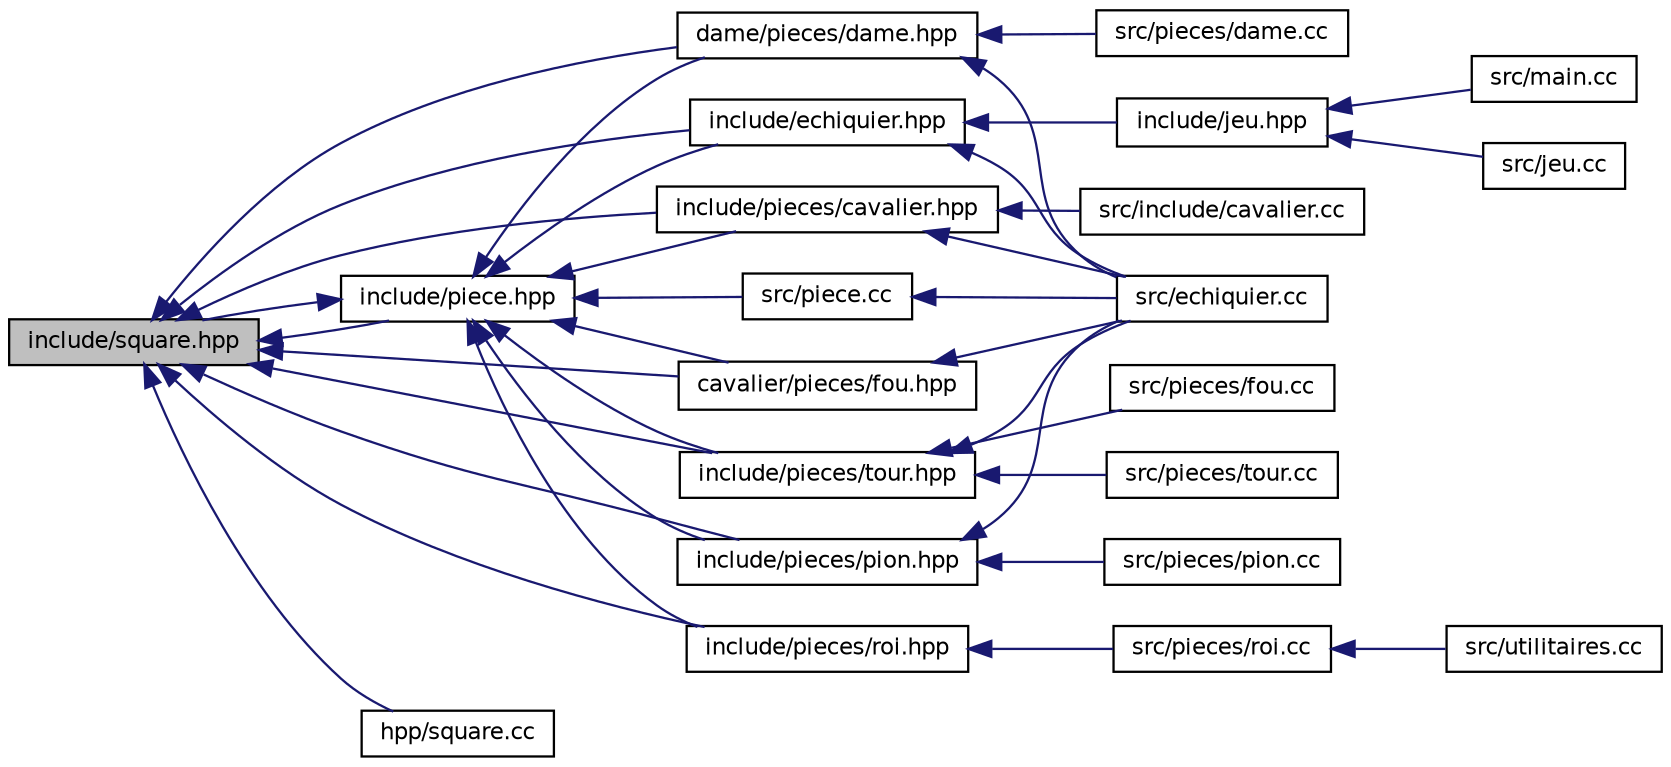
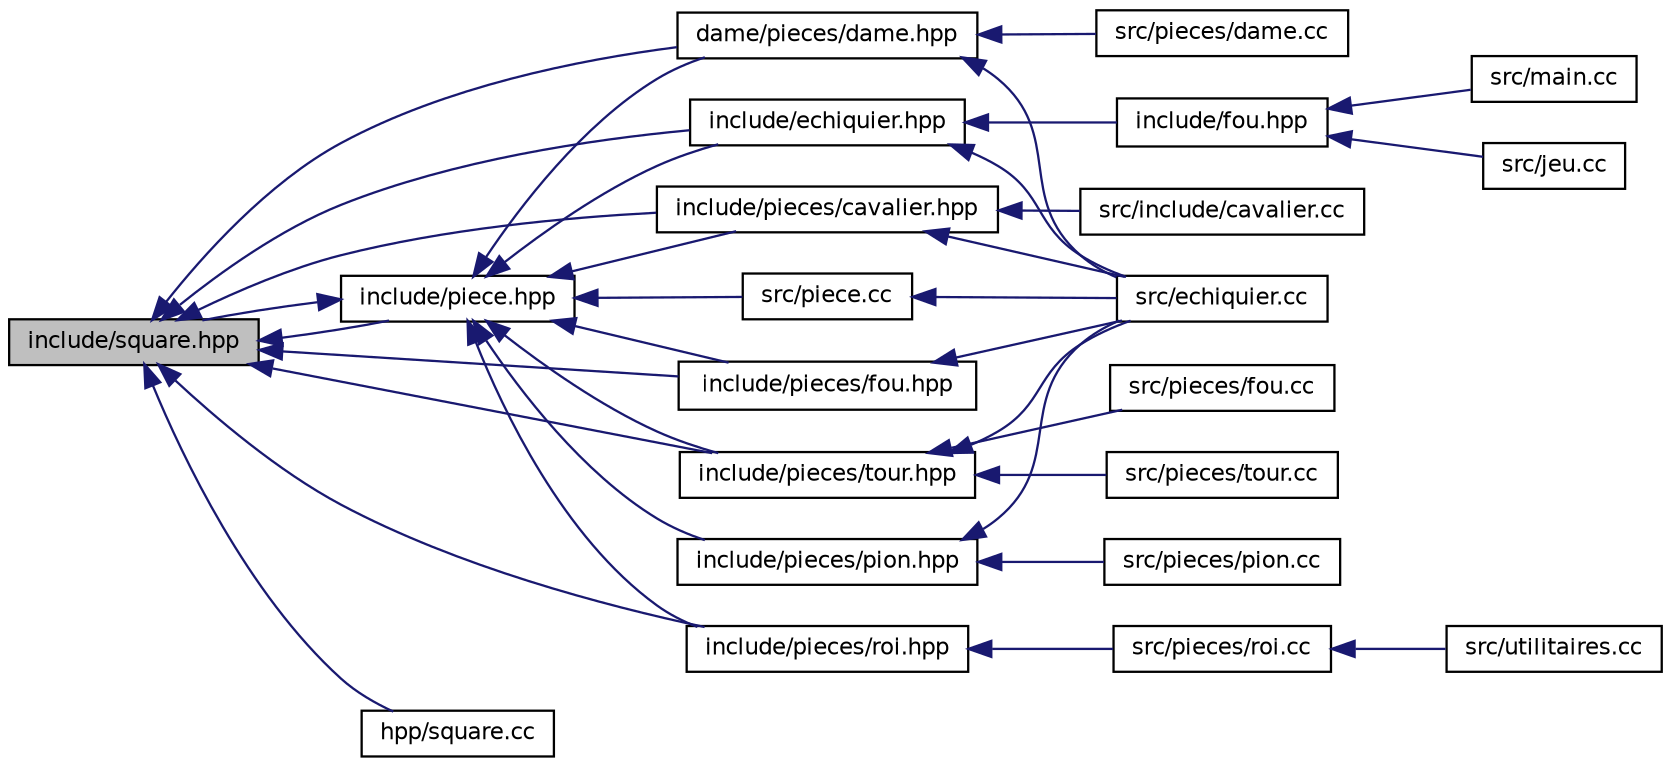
(1222, 122) -> (1222, 122)
(827, 386) -> (827, 386)
(467, 471) -> none
